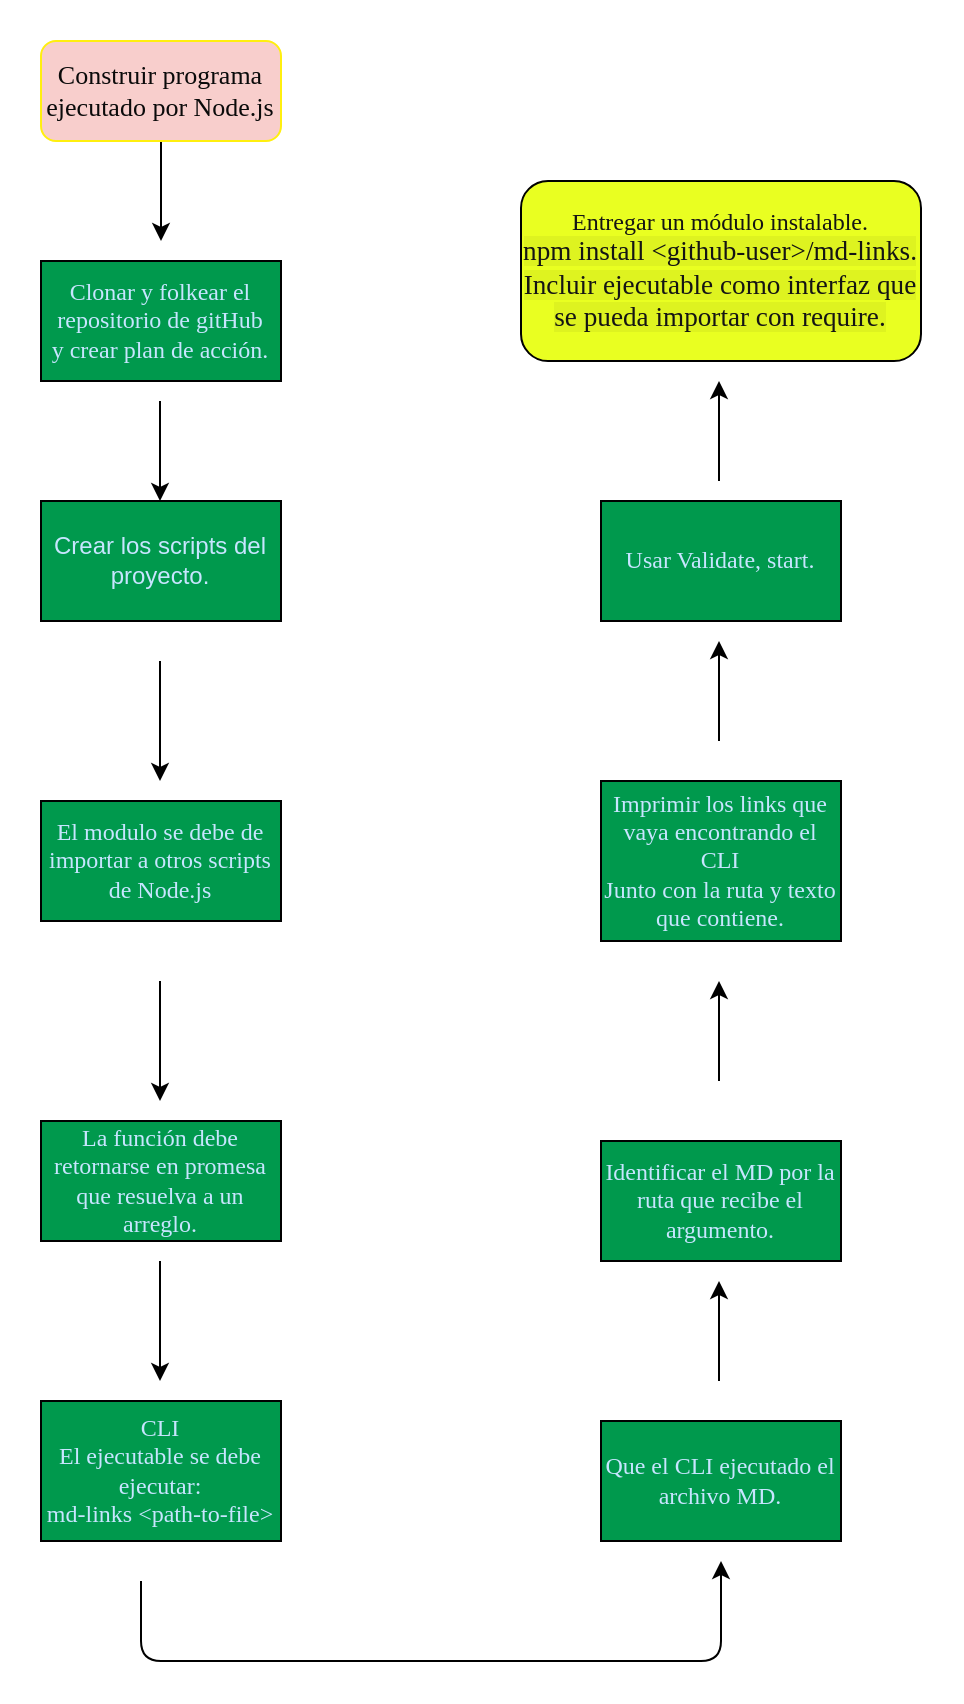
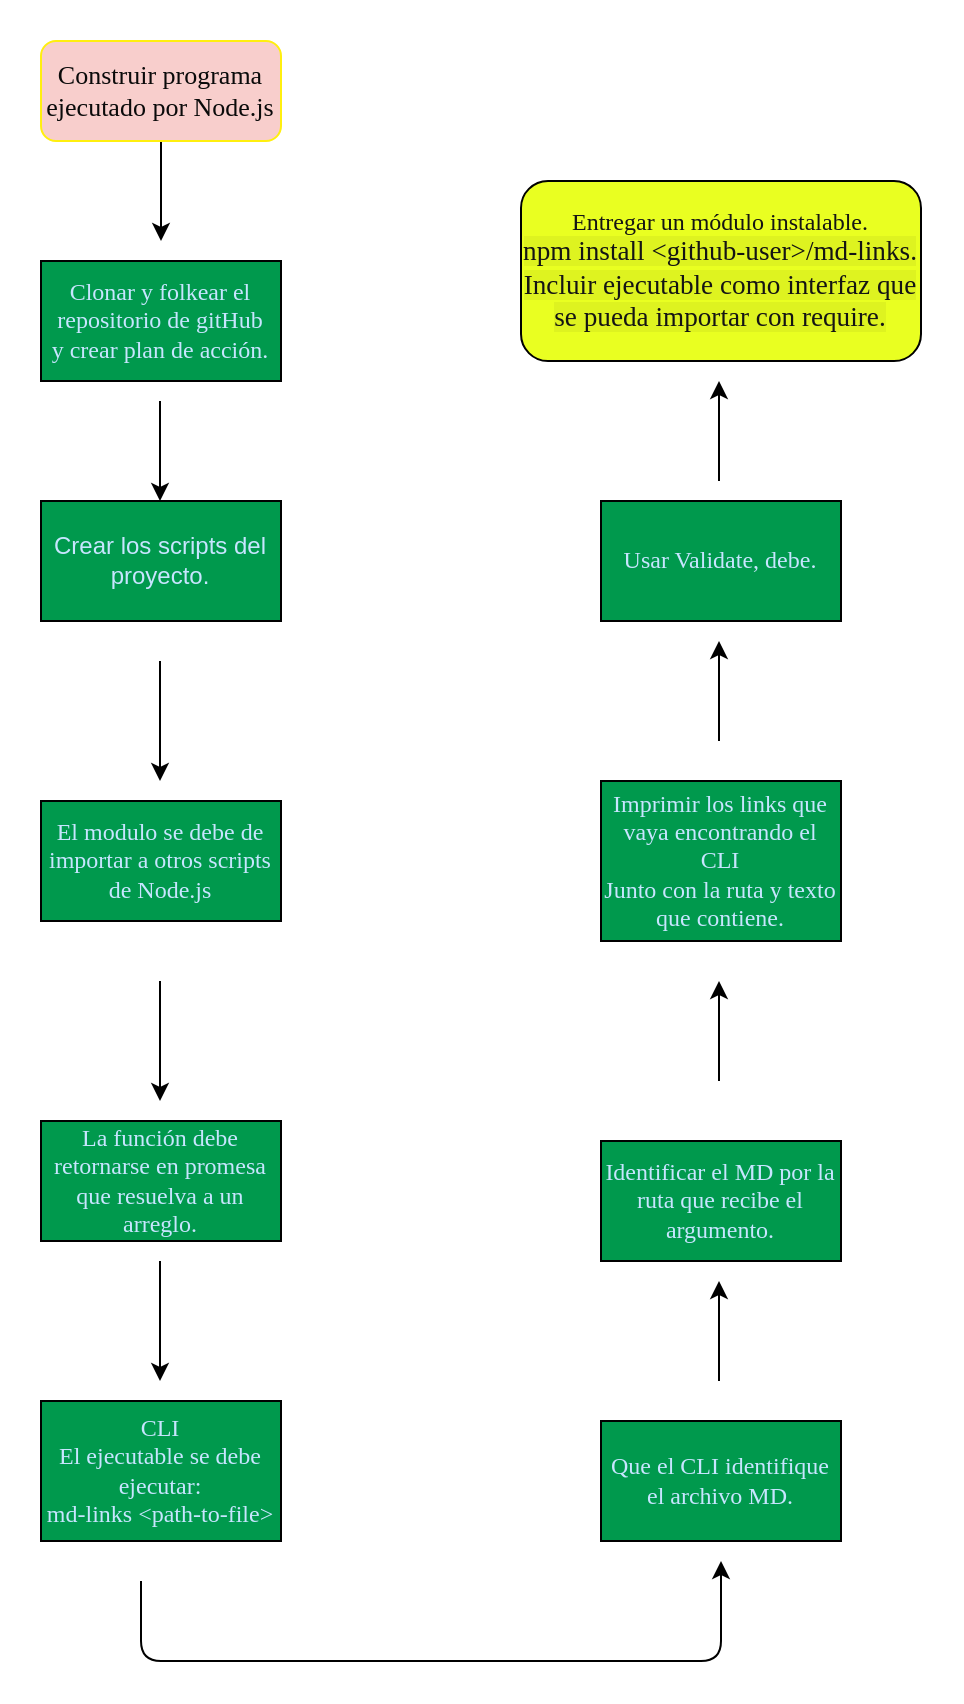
(721, 561) -> (721, 561)
(721, 1481) -> (721, 1481)
